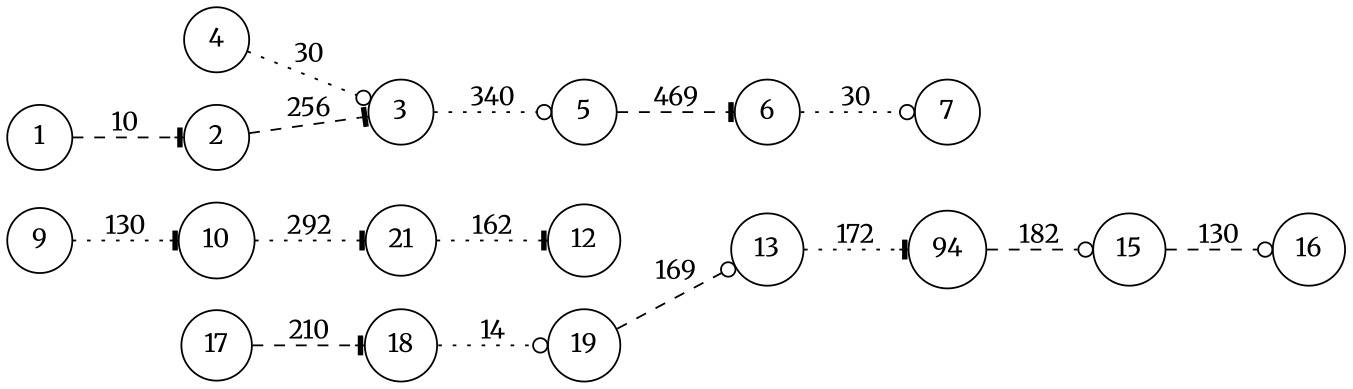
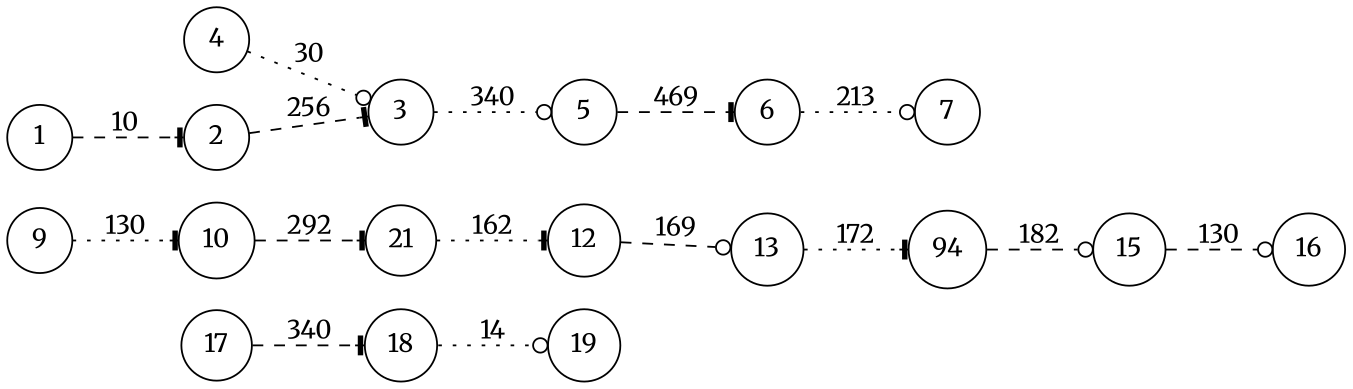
(856, 99) -> (856, 99)
(306, 241) -> (306, 241)
(669, 301) -> (668, 245)
(309, 332) -> (309, 332)
